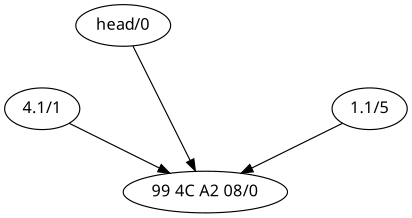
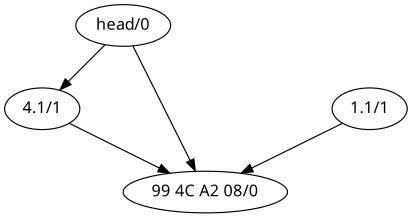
none -> (87, 63)
(370, 109) -> (370, 109)
